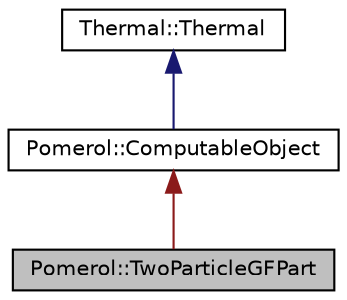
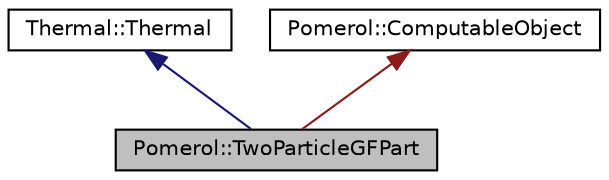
(174, 101) -> (207, 97)
